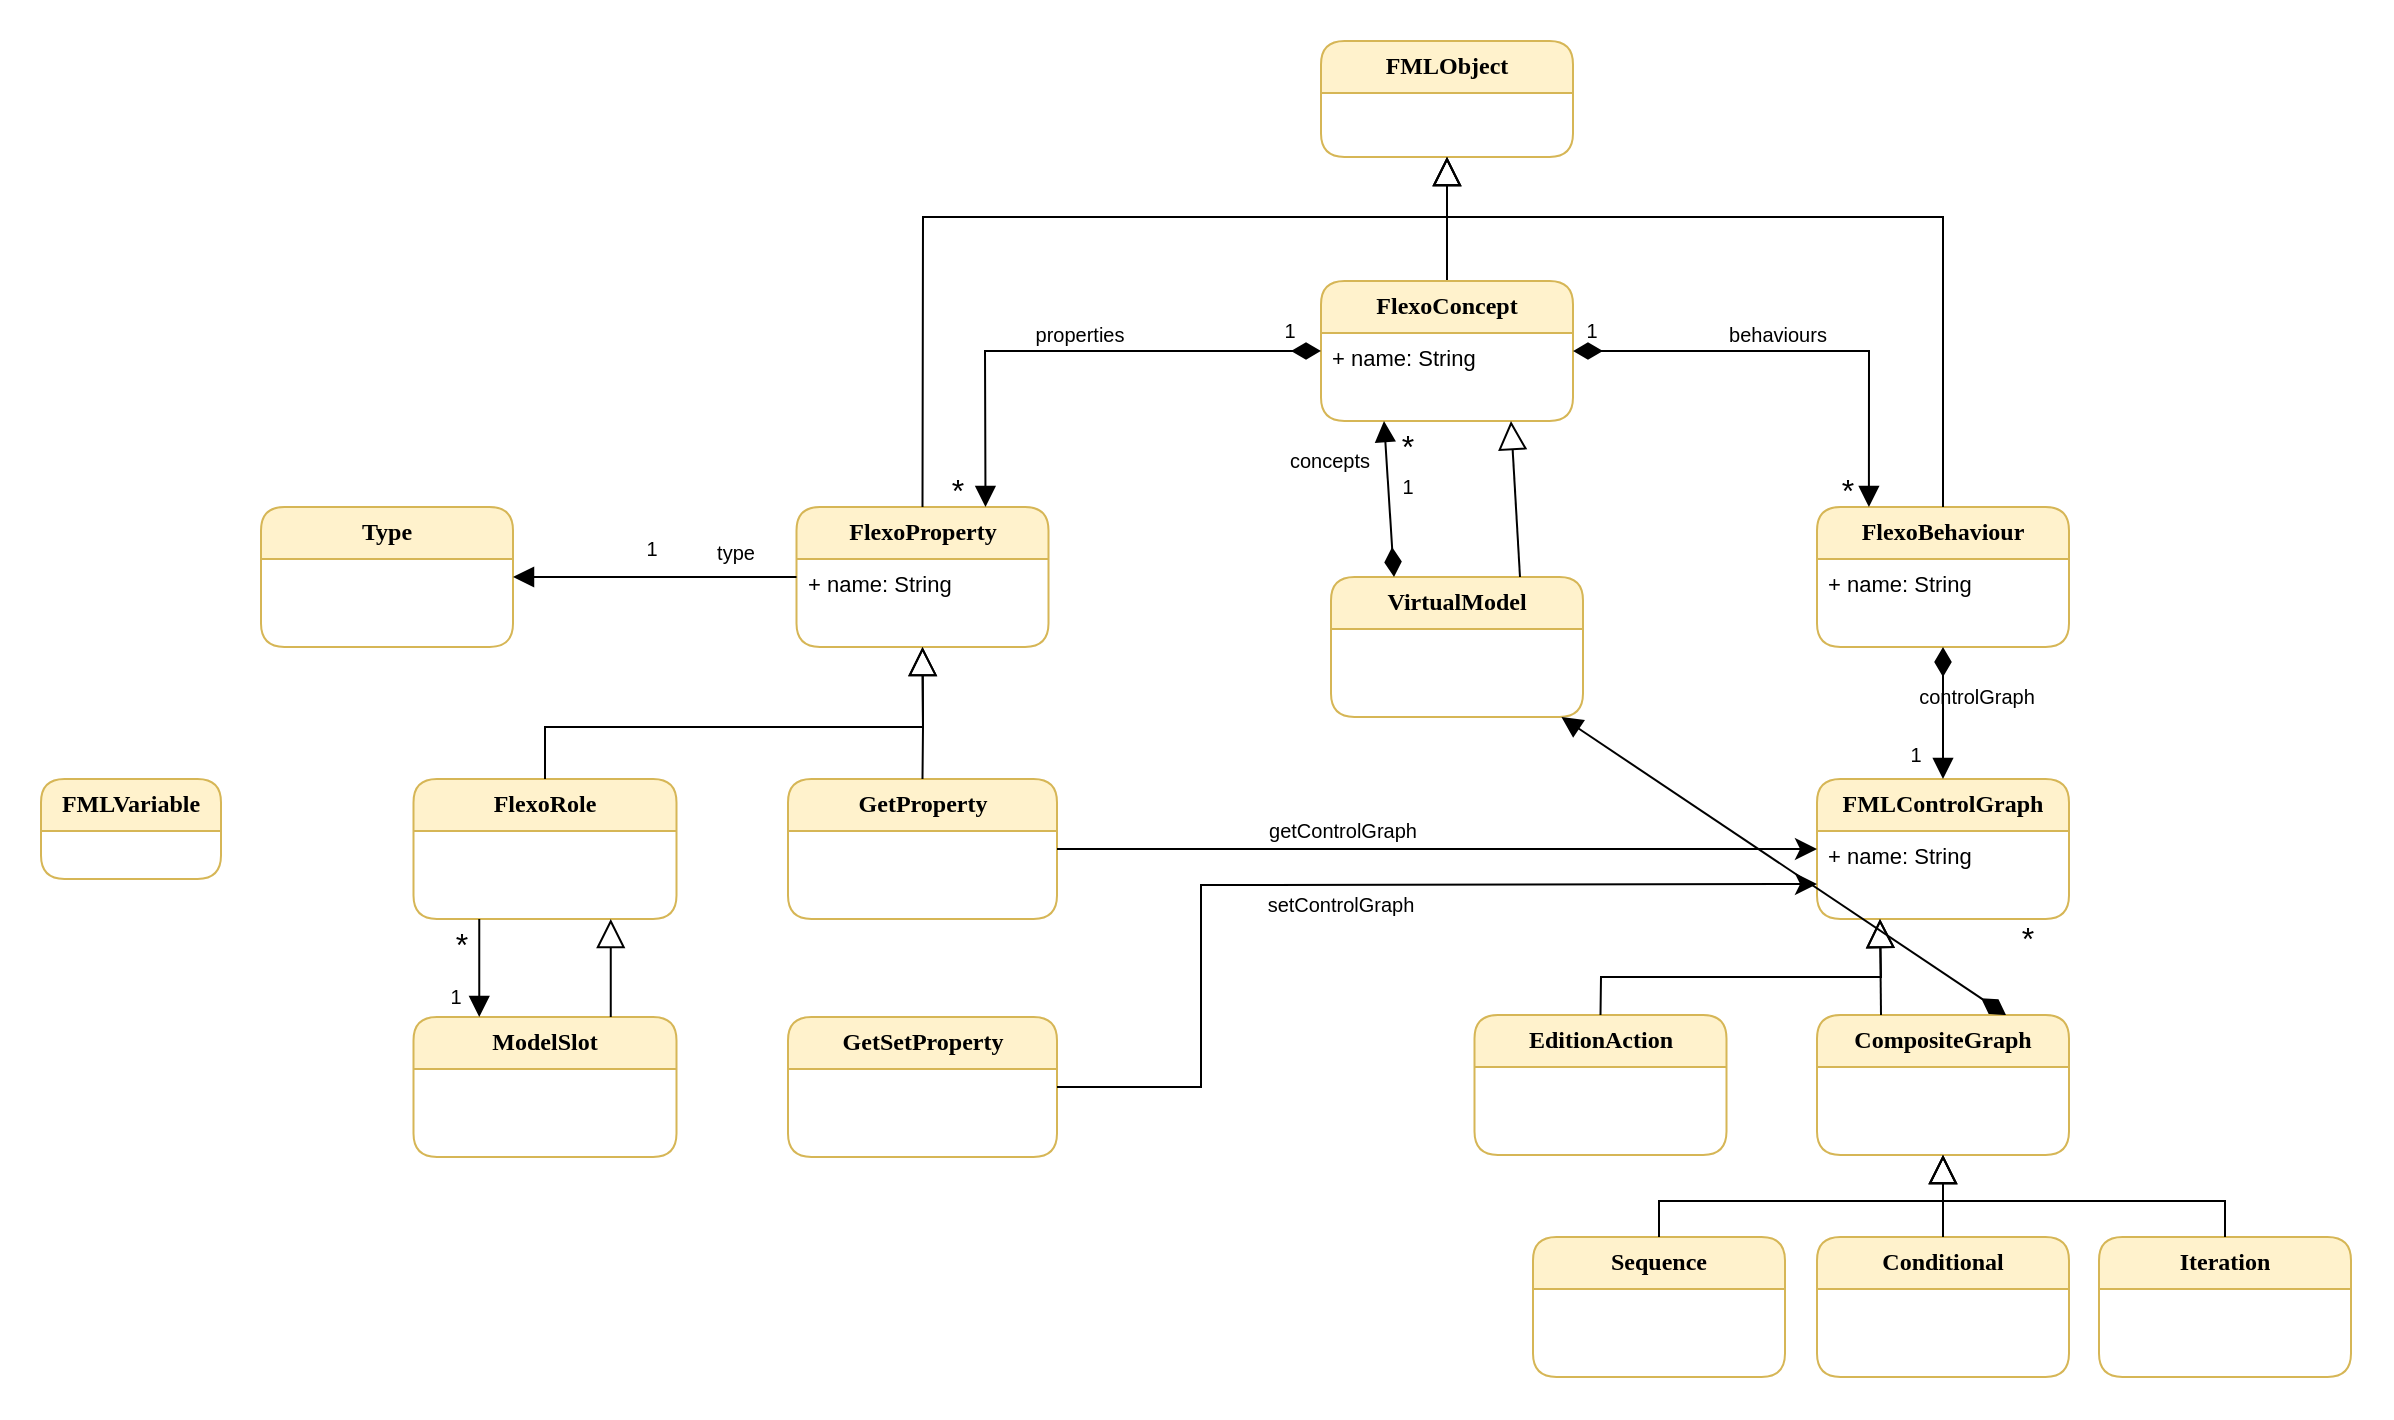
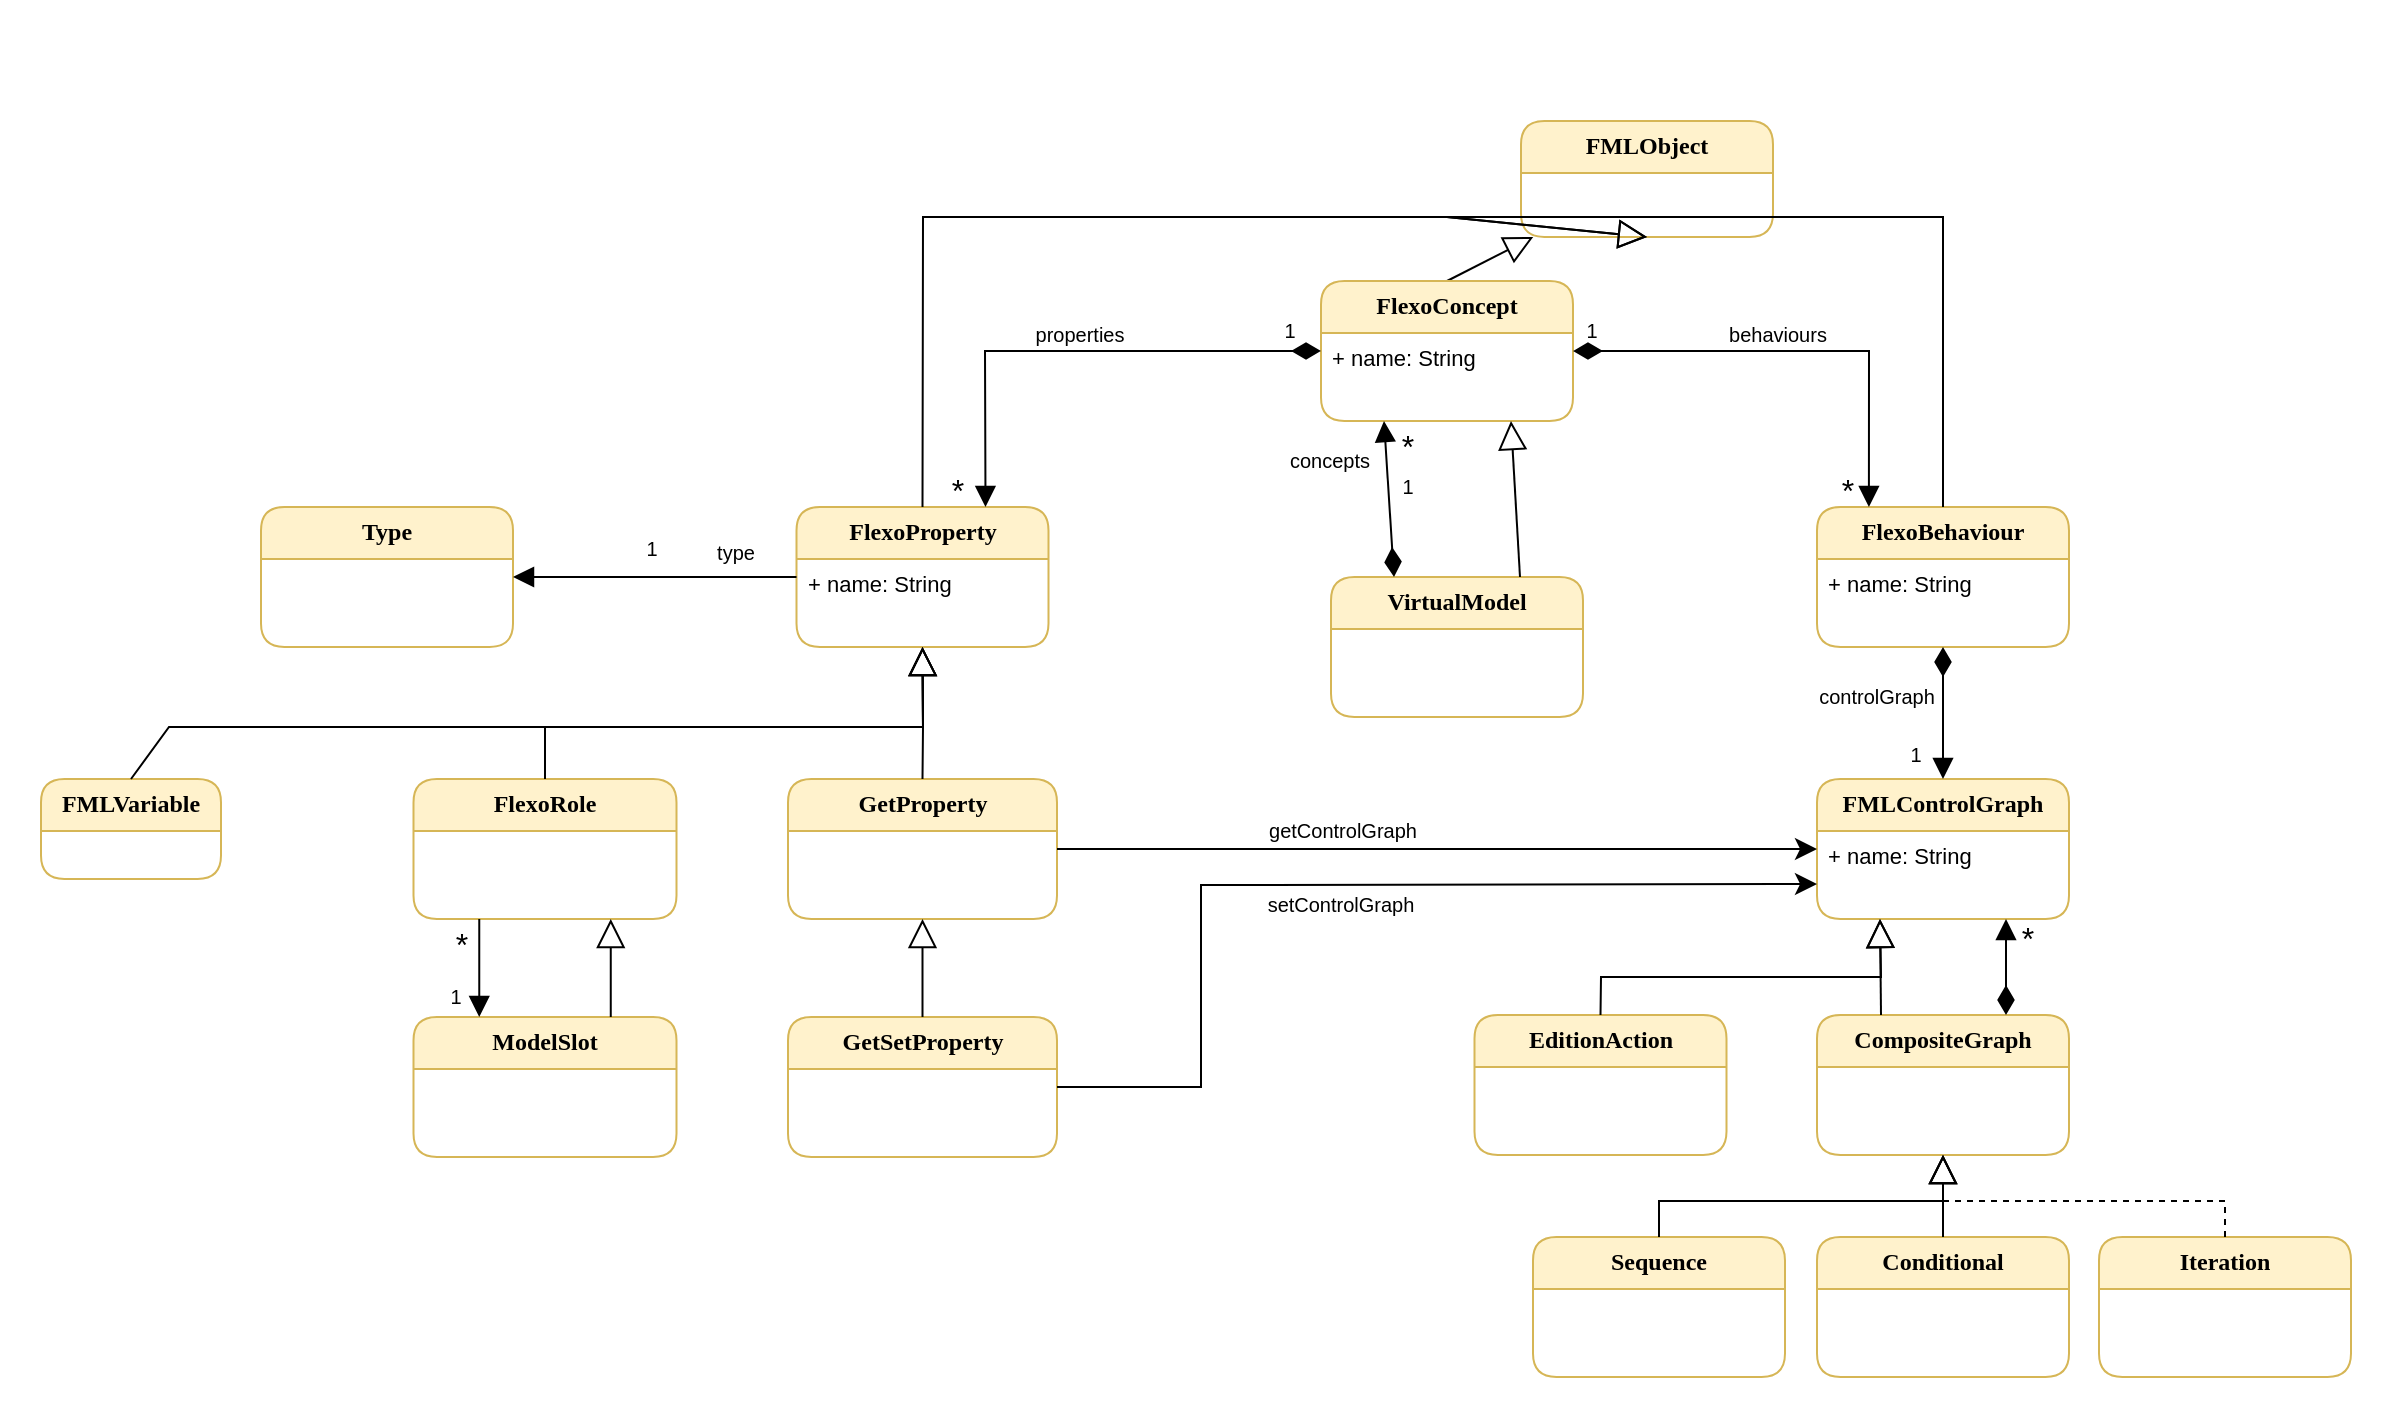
(1447, 99) -> (1647, 179)
(1978, 697) -> (1878, 697)
none -> (323, 727)
(1666, 787) -> (2006, 964)
none -> (923, 983)
(2103, 1201) -> (2103, 1201)
